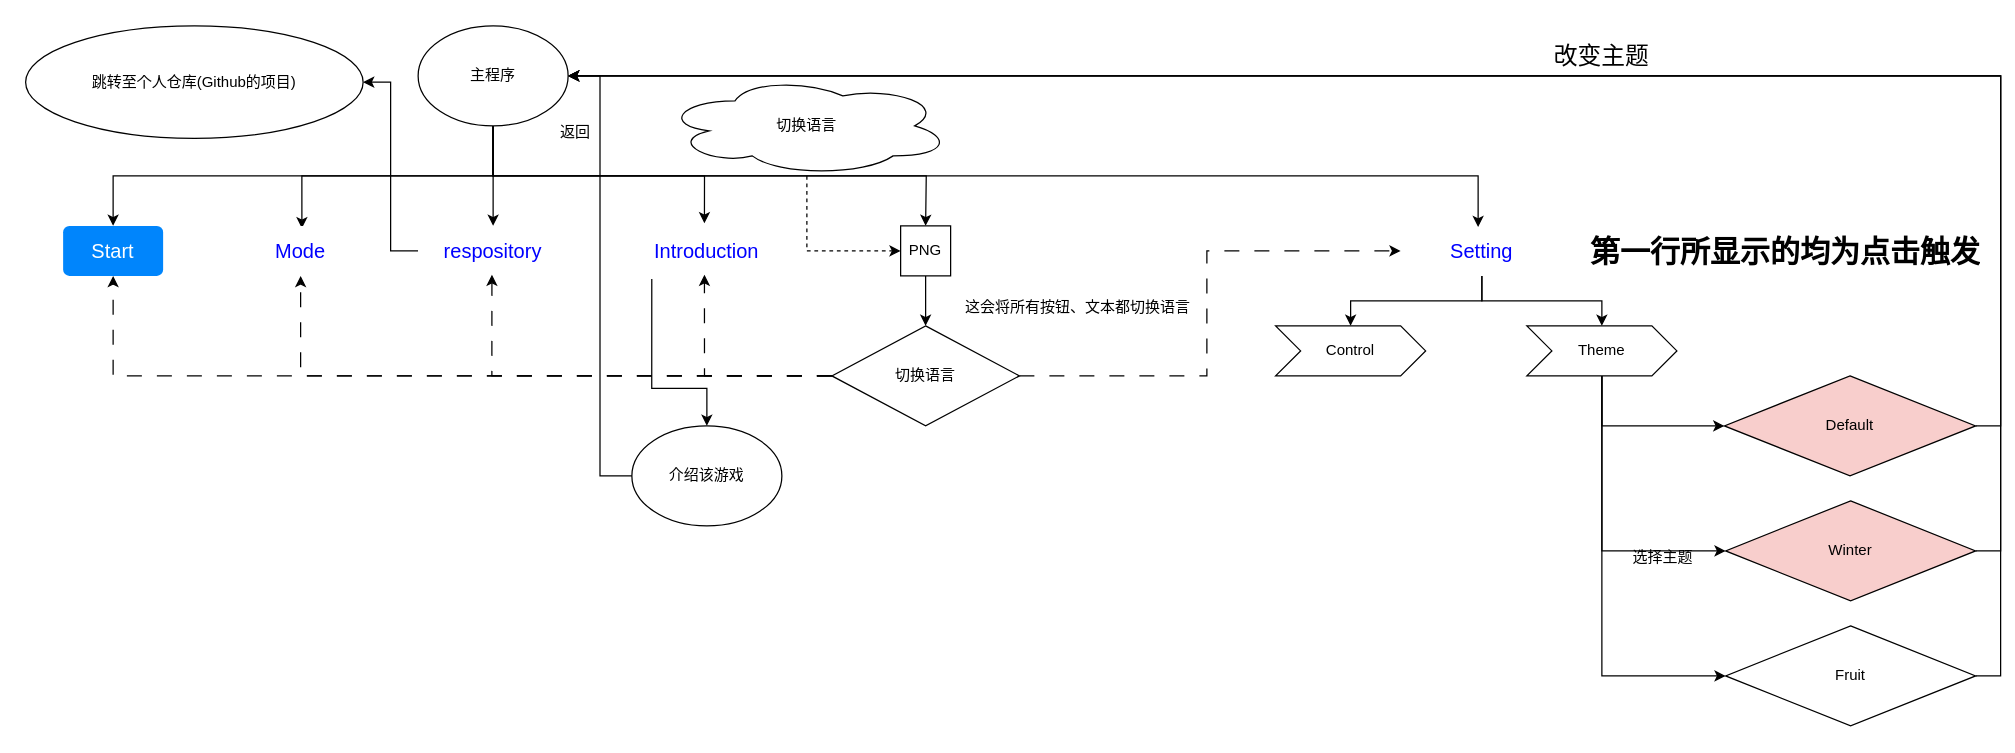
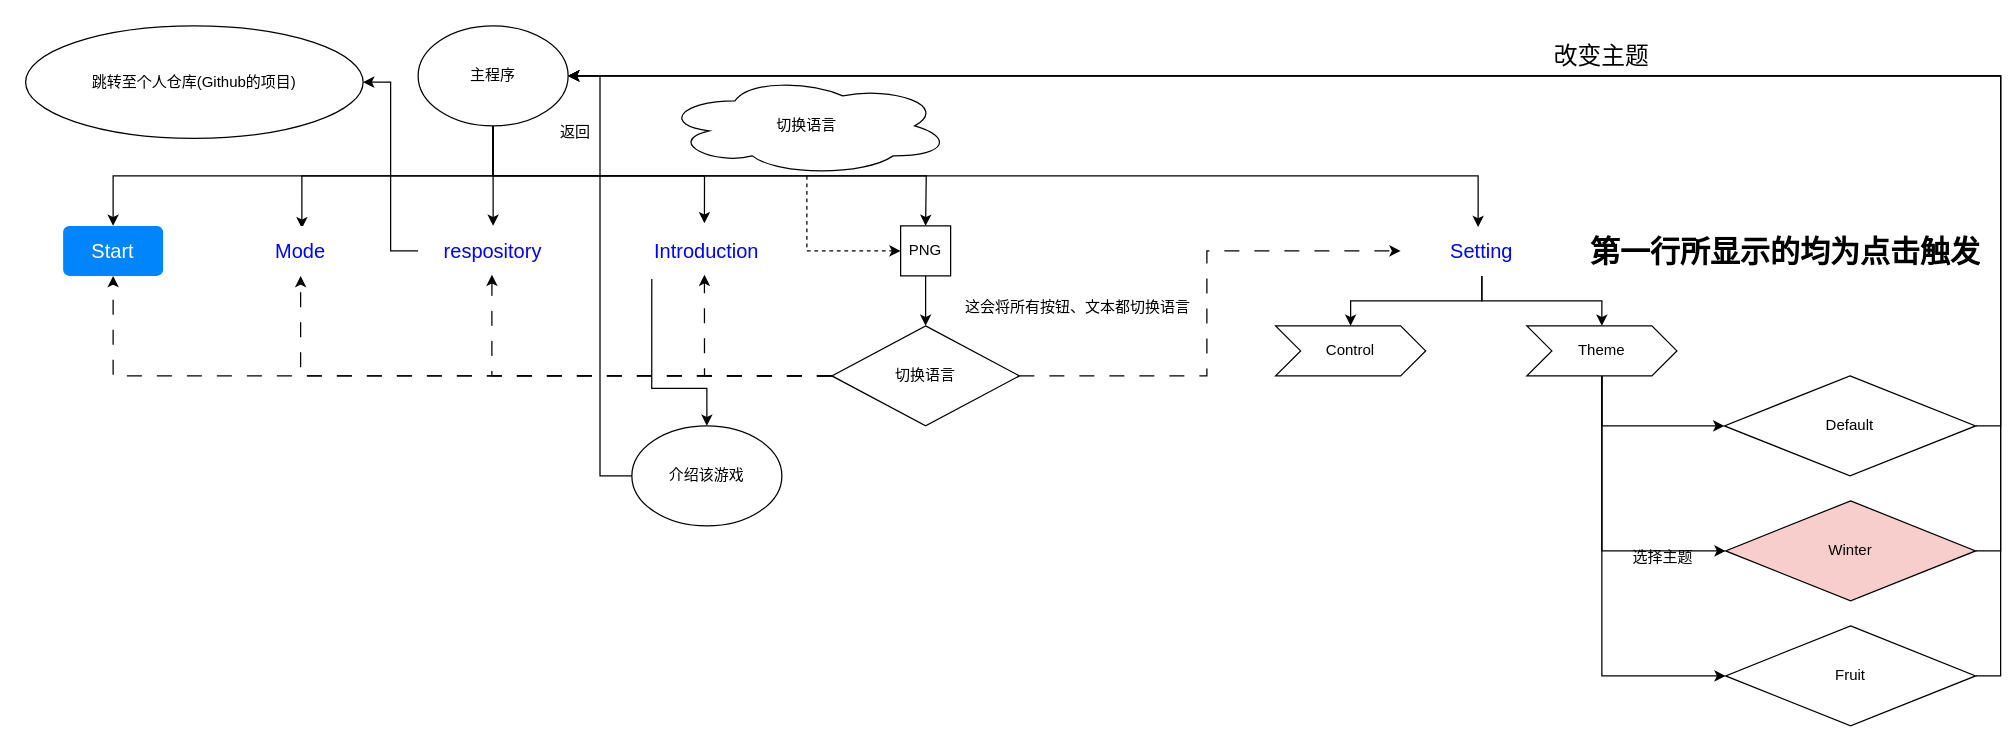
(1850, 426) -> (1850, 426)
